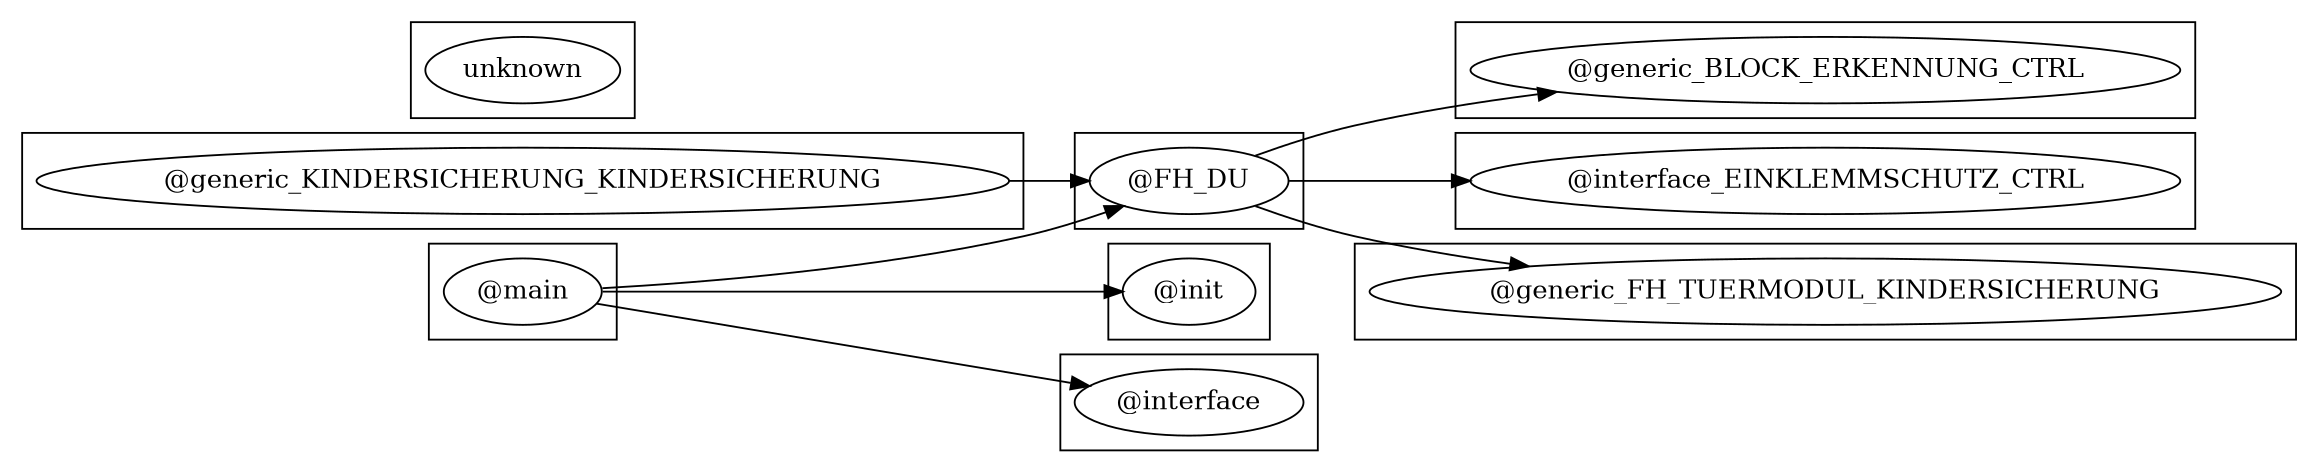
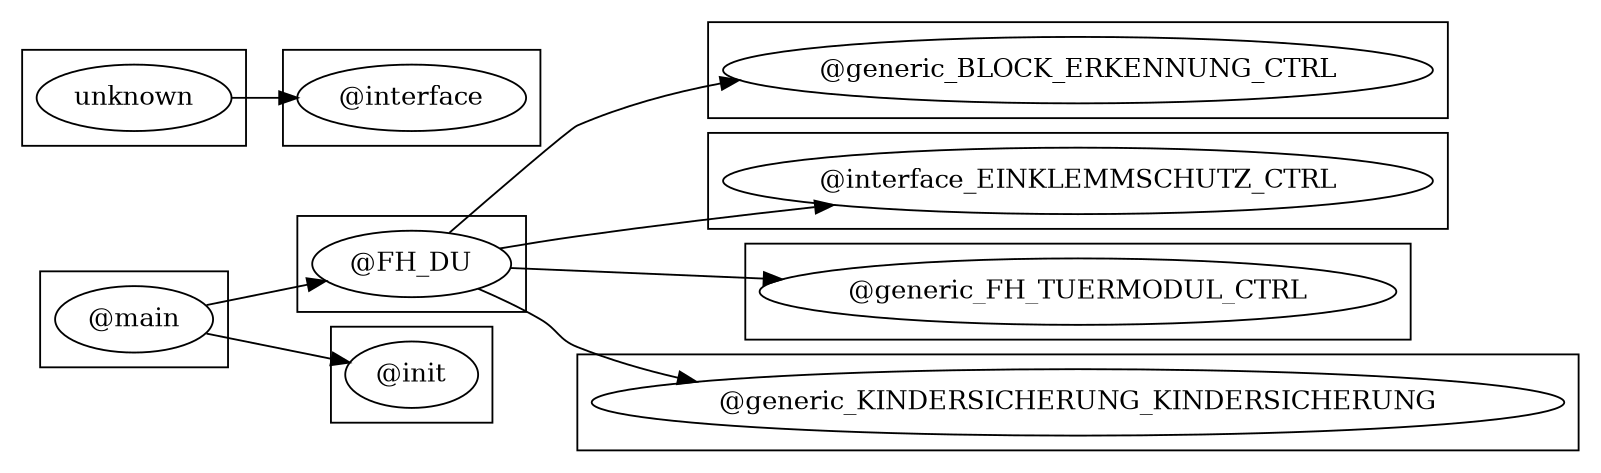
(1040, 181) -> (568, 342)
(1825, 292) -> (1078, 292)
(834, 343) -> (258, 98)
